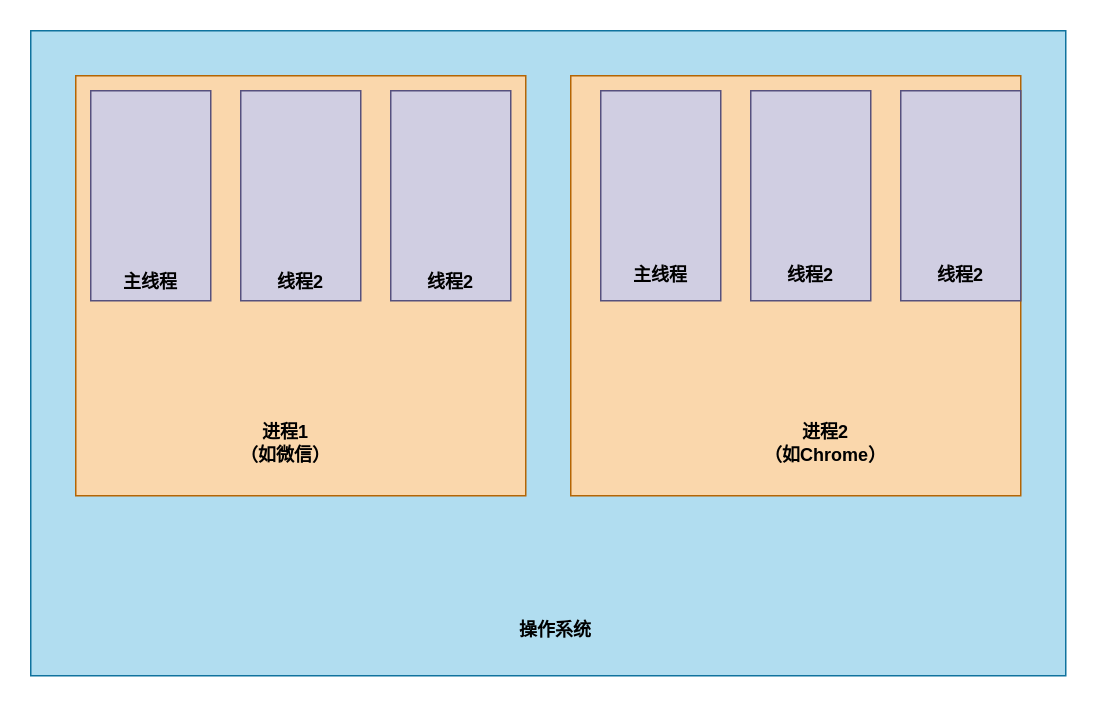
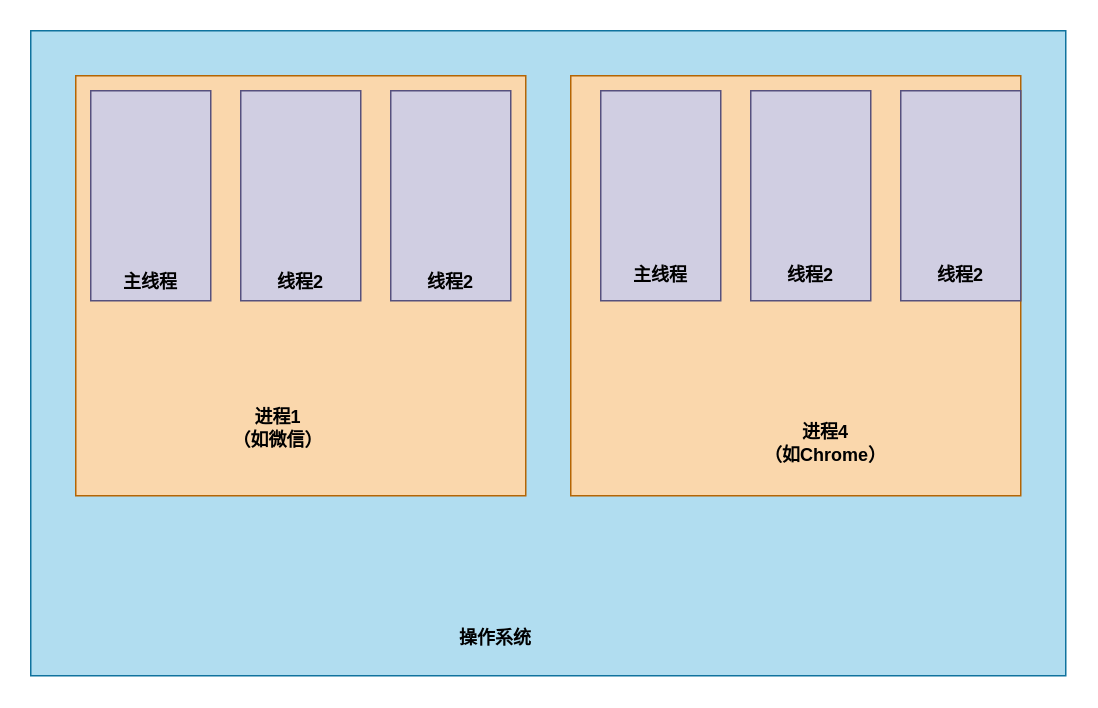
(286, 443) -> (278, 428)
(826, 443) -> (826, 443)
(556, 631) -> (496, 638)
